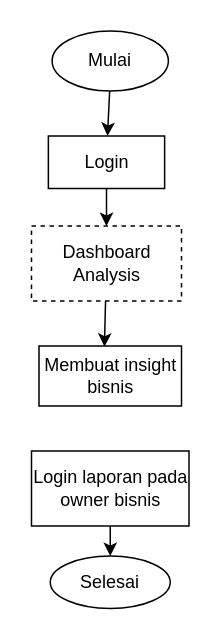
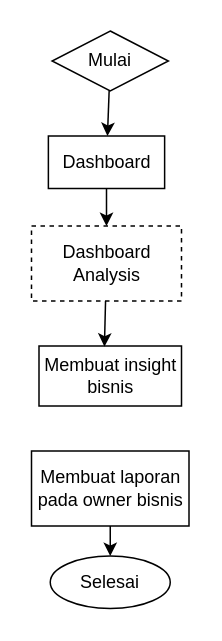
(110, 61) -> (110, 61)
(107, 163) -> (107, 163)
(111, 488) -> (111, 488)
